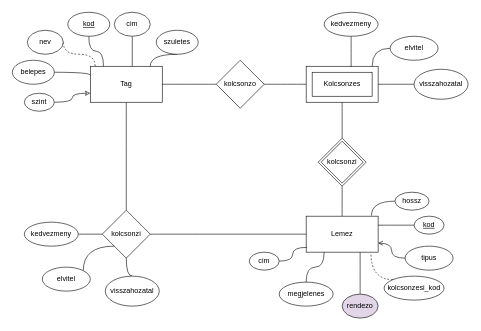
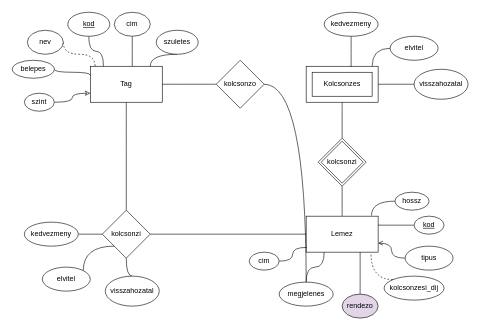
(33, 72) -> (33, 69)
(287, 84) -> (301, 172)
(414, 288) -> (414, 288)
